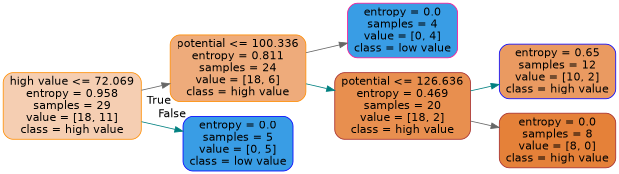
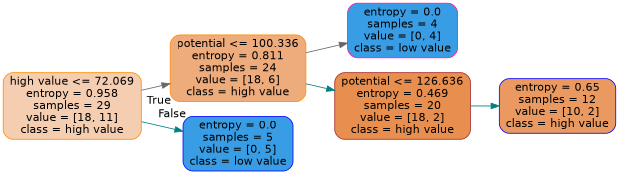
(558, 140) -> none
